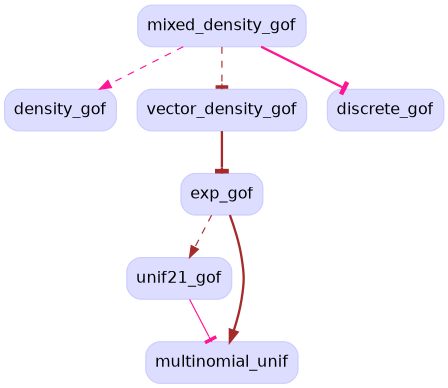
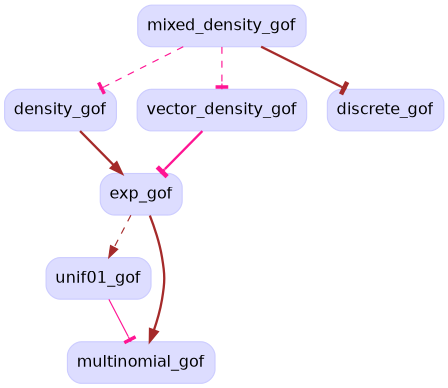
(147, 65) -> (144, 67)
(222, 65) -> (222, 65)
(301, 67) -> (301, 67)
none -> (97, 148)
(222, 149) -> (184, 150)
(179, 278) -> (99, 278)
(222, 363) -> (141, 363)
